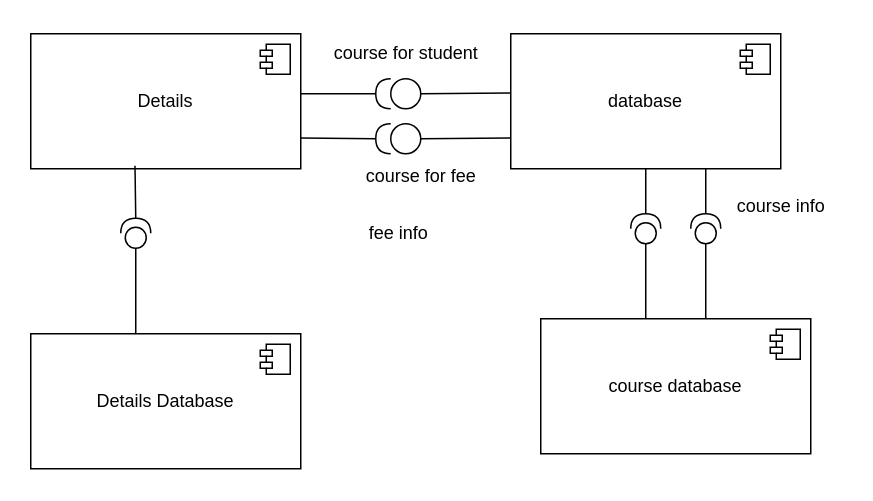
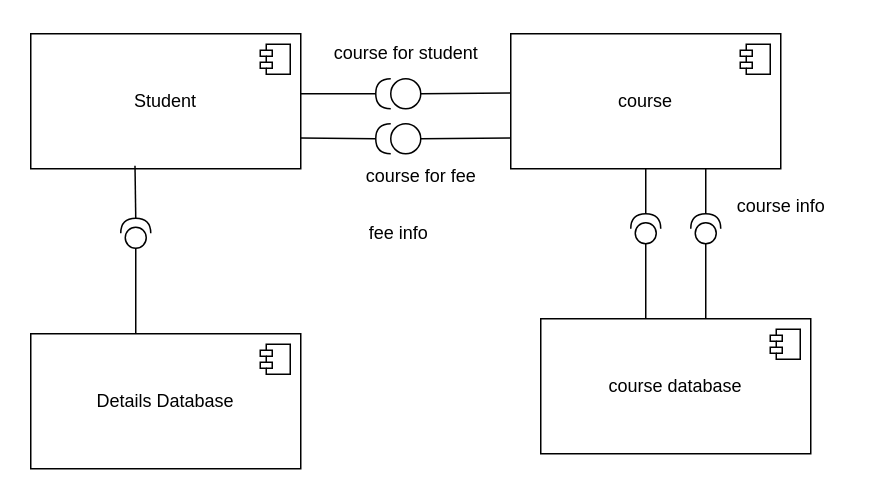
(166, 101) -> (166, 101)
(646, 101) -> (646, 101)
